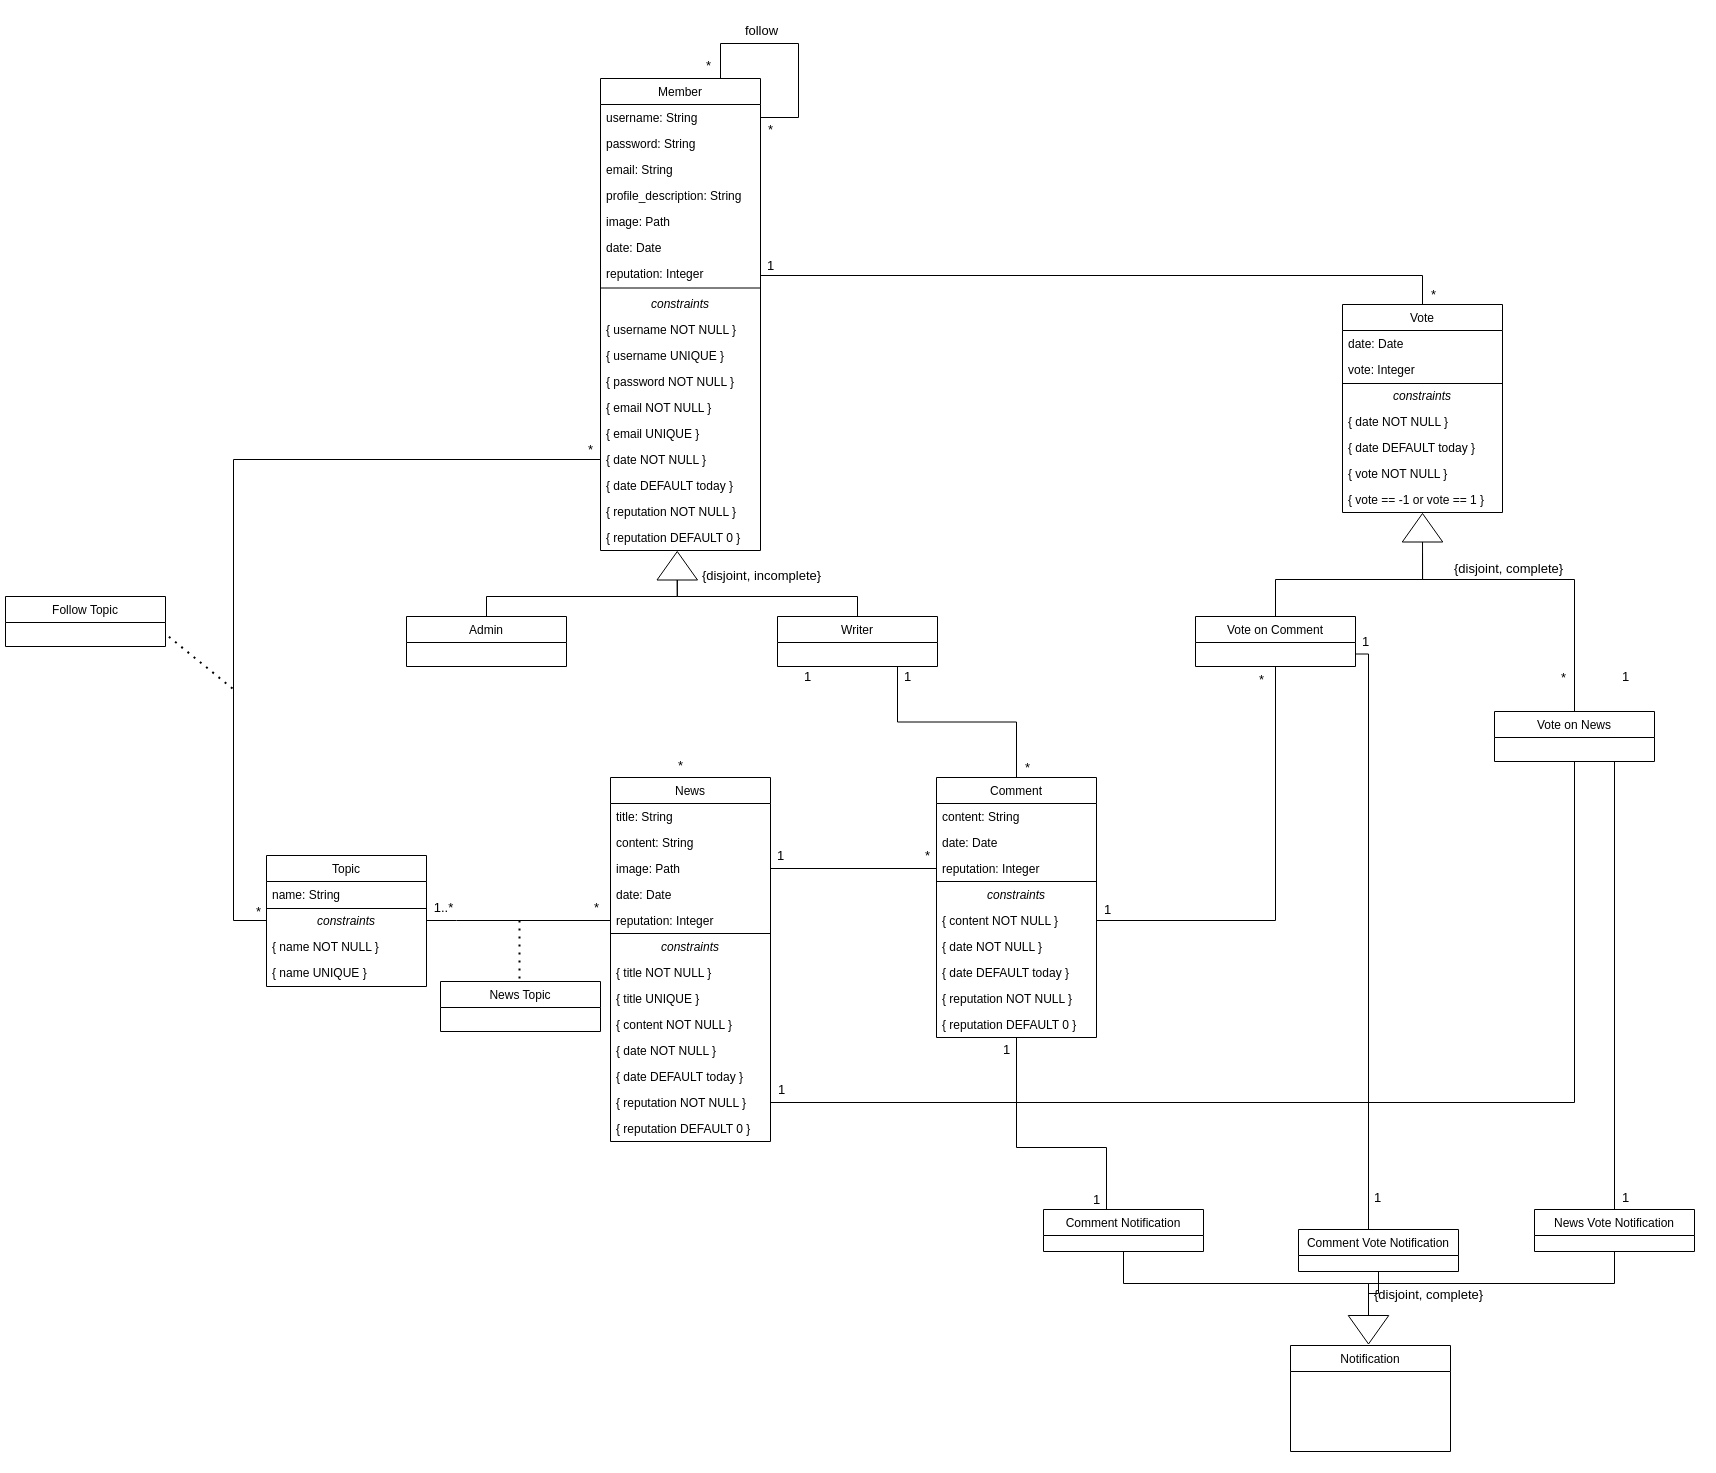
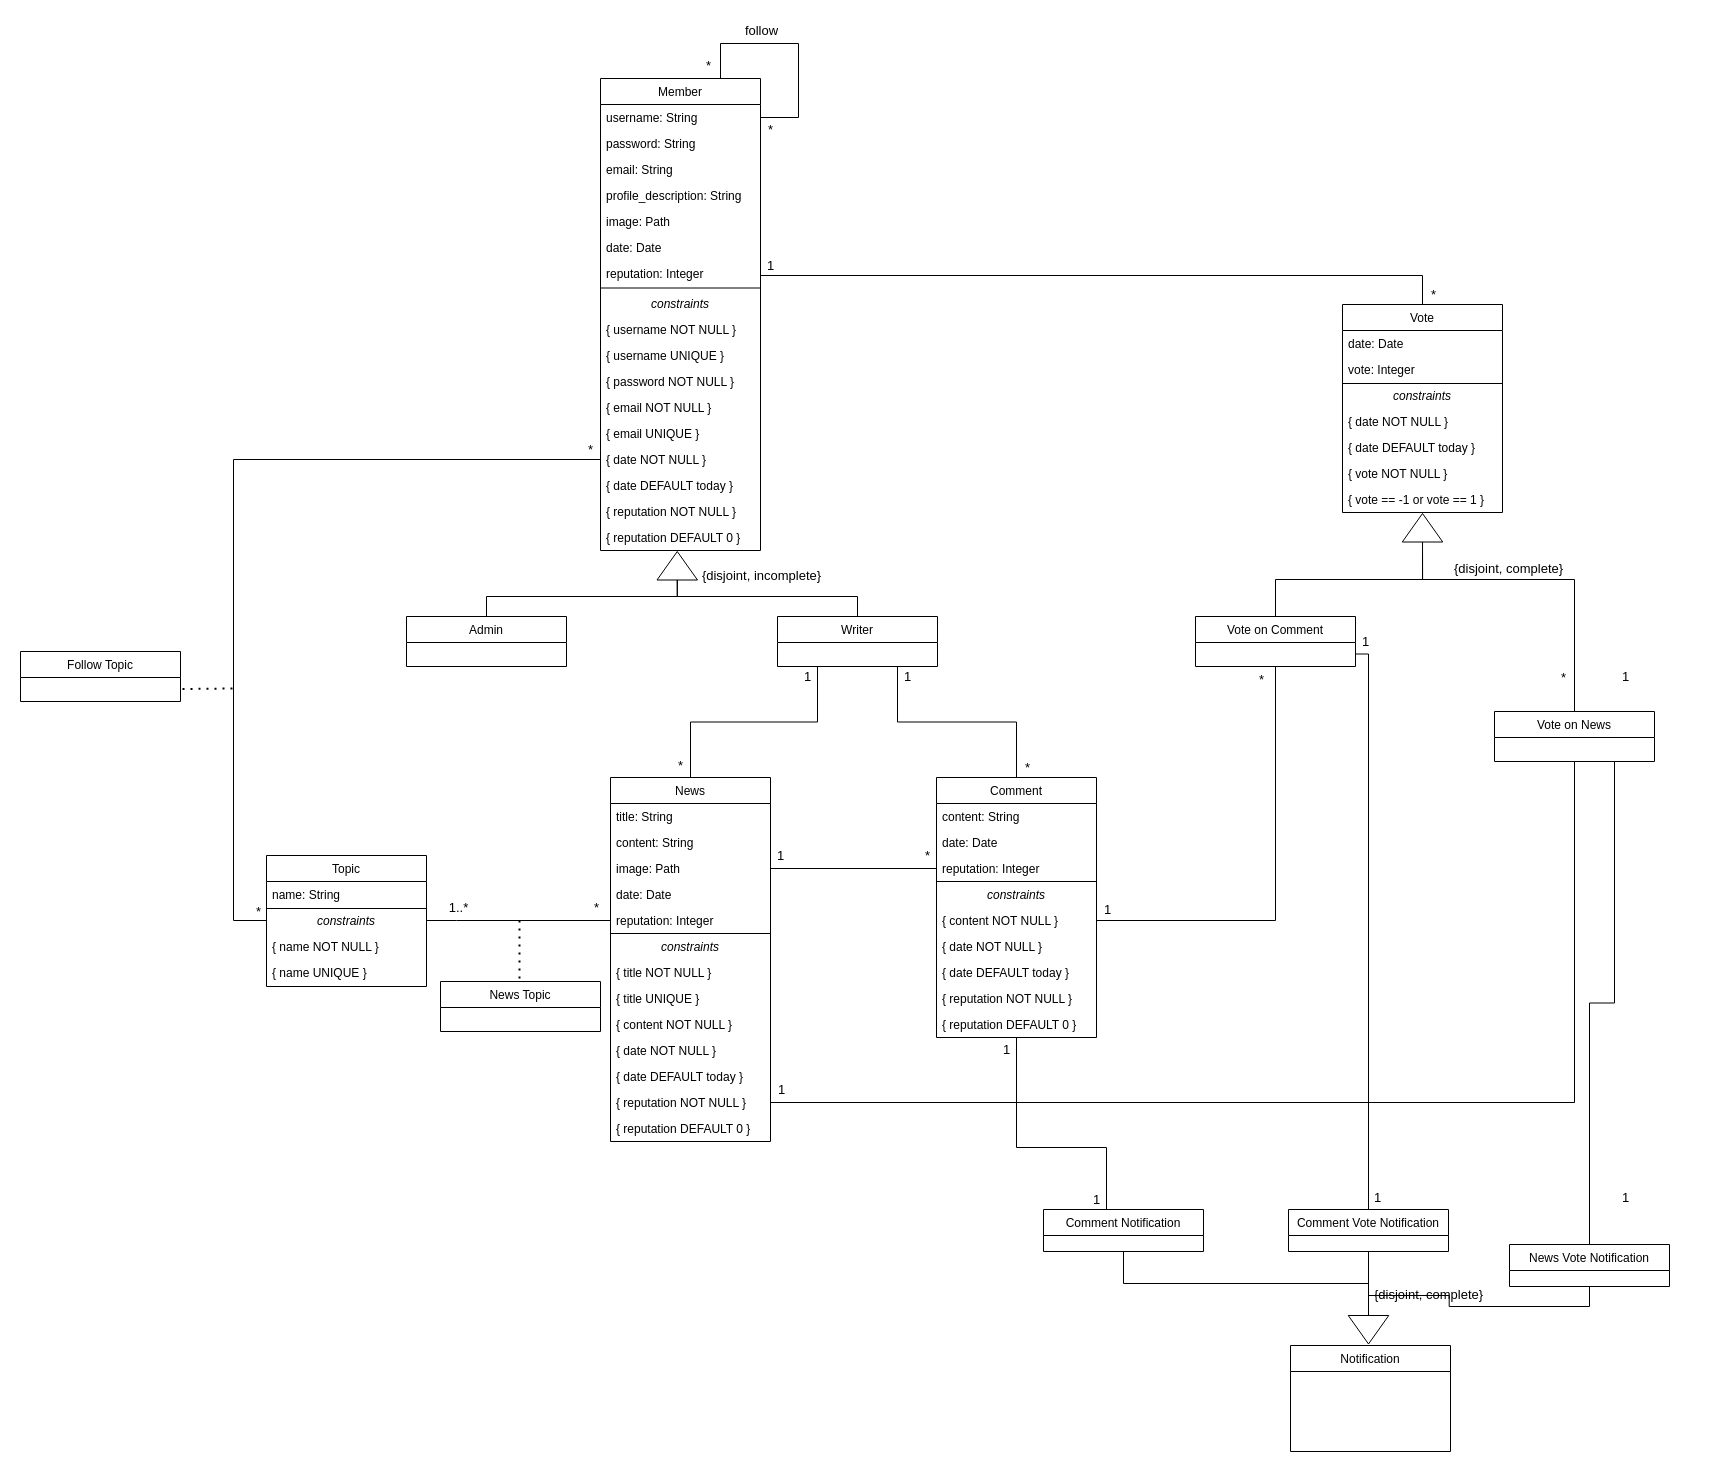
(86, 622) -> (101, 677)
none -> (754, 722)
(444, 908) -> (459, 908)
(1615, 1231) -> (1590, 1266)
(1379, 1251) -> (1369, 1231)
